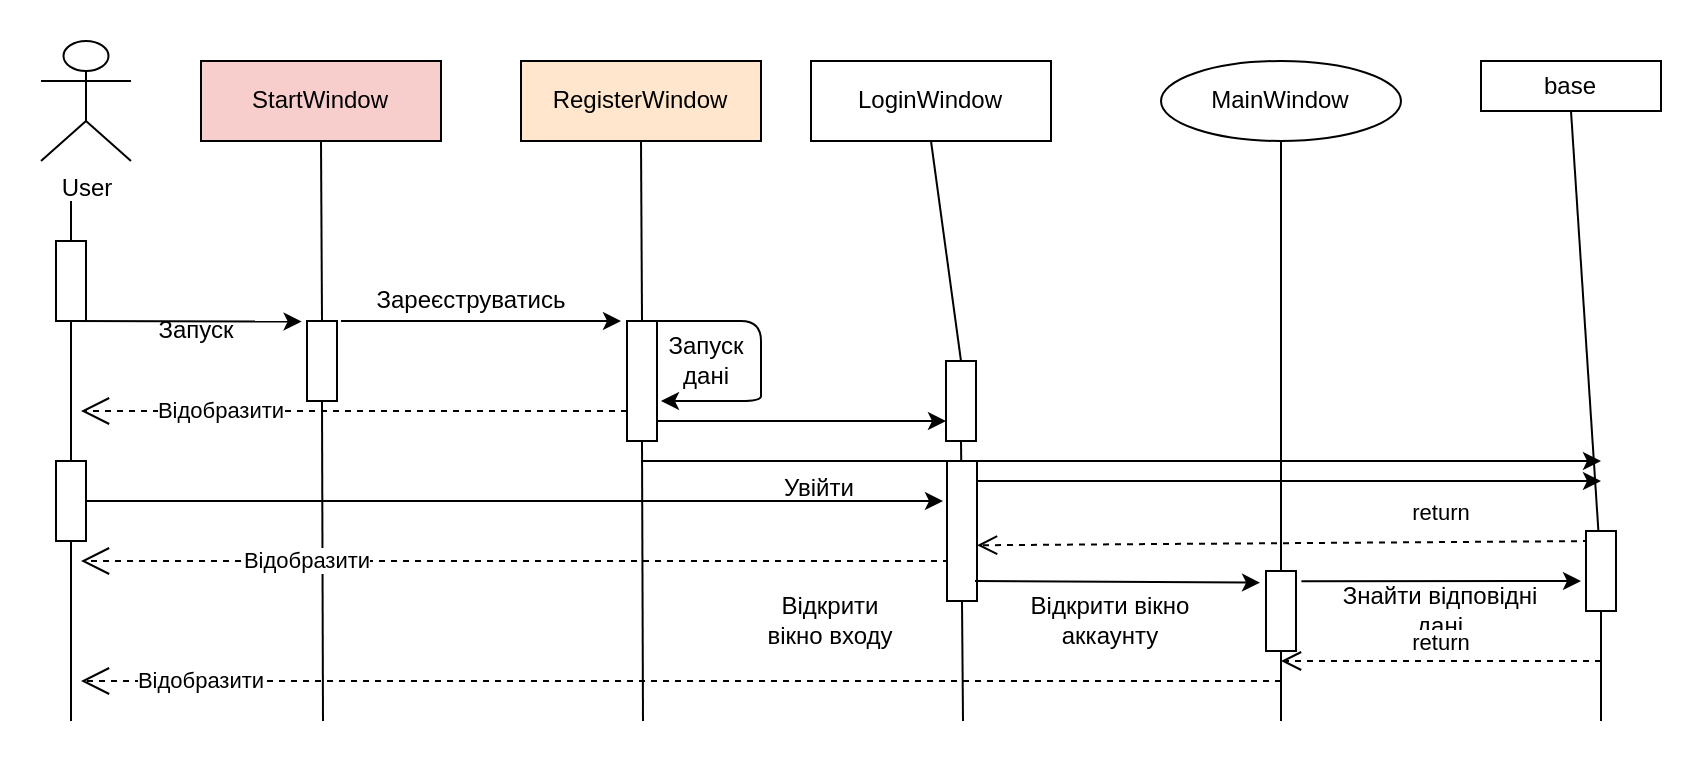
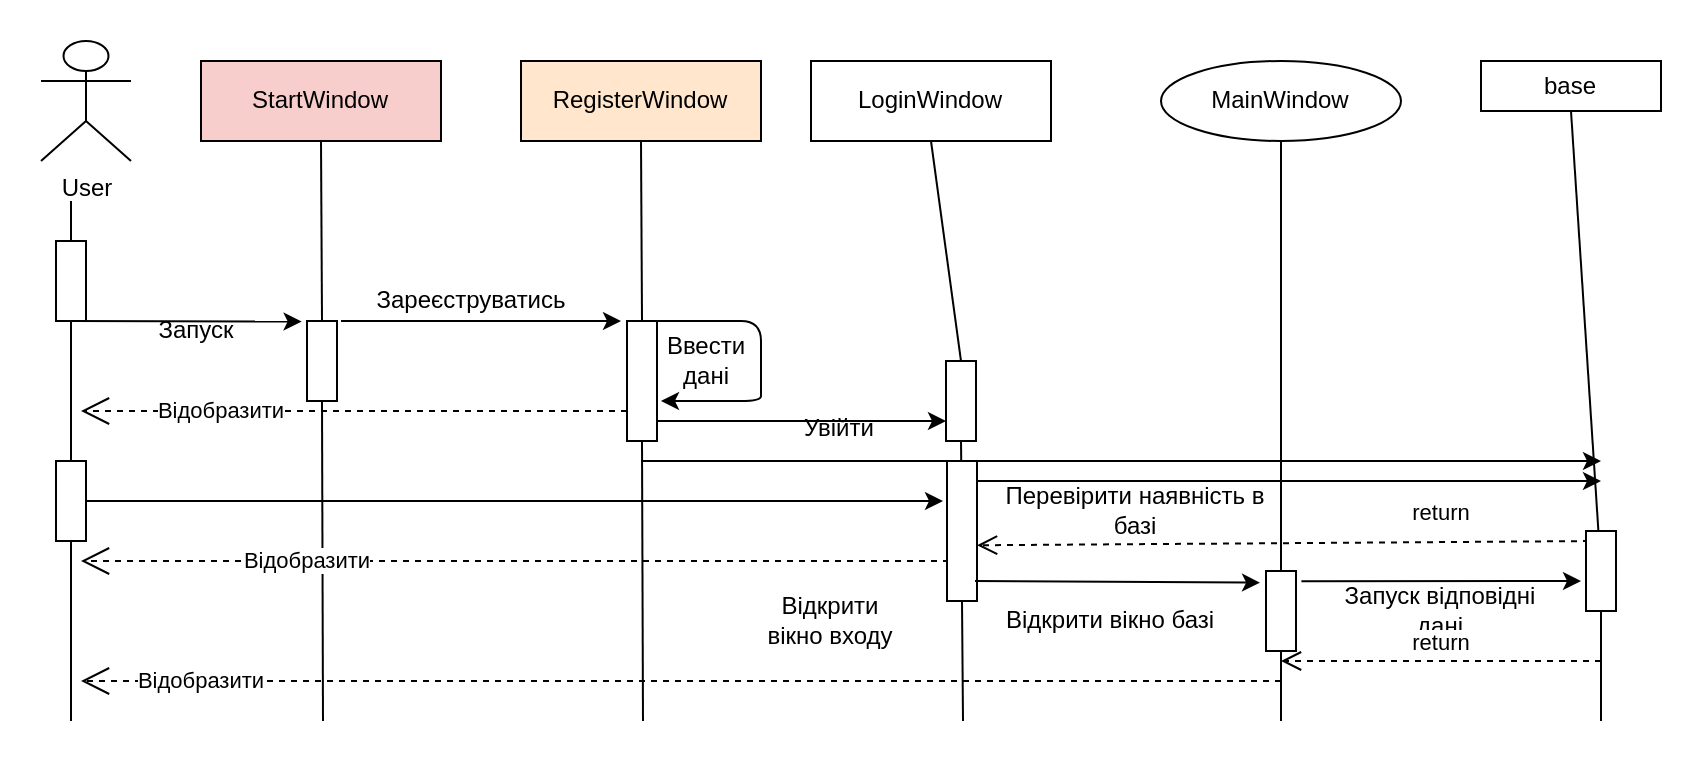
(707, 361) -> (707, 361)
(841, 491) -> (861, 431)
none -> (1136, 511)
(1441, 611) -> (1441, 611)
(1111, 621) -> (1111, 621)
